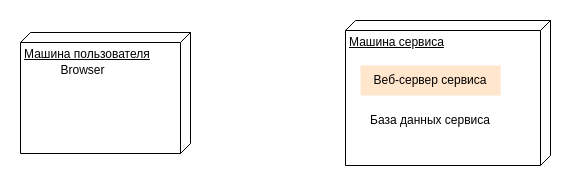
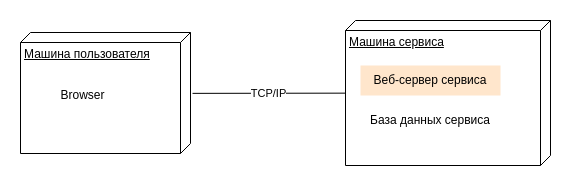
(83, 71) -> (83, 96)
none -> (269, 93)
